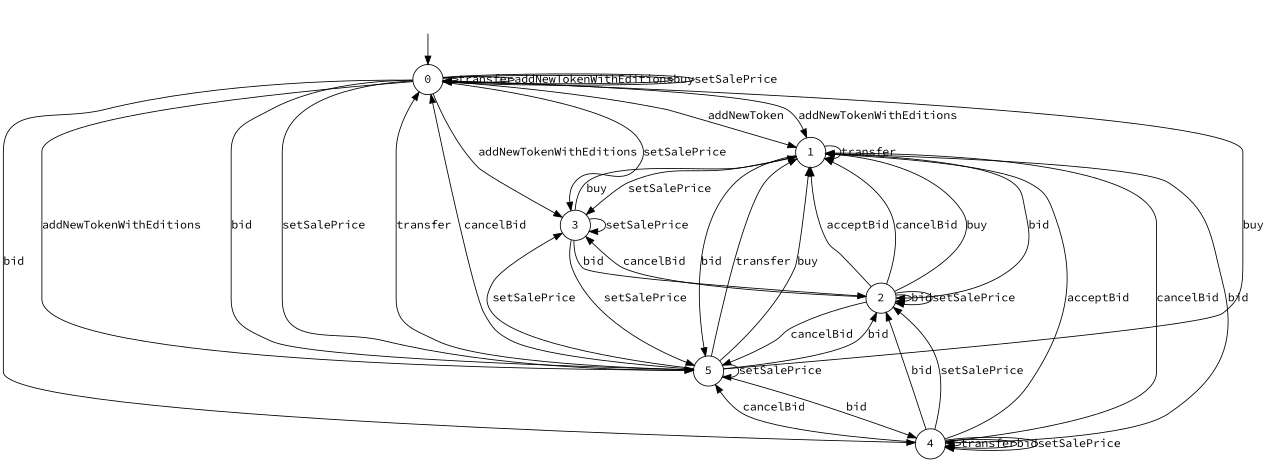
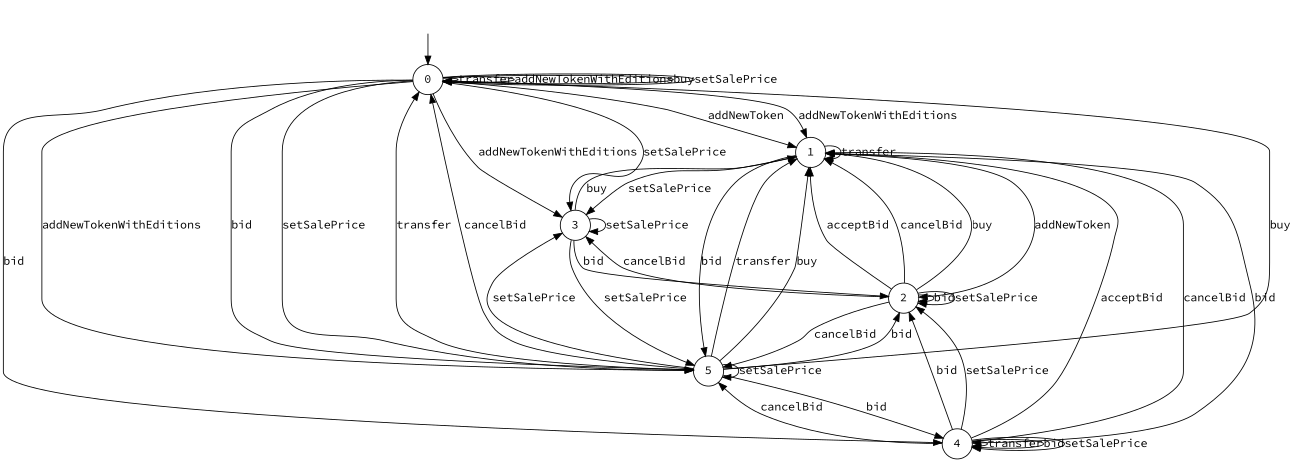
(1039, 225) -> (1072, 225)
